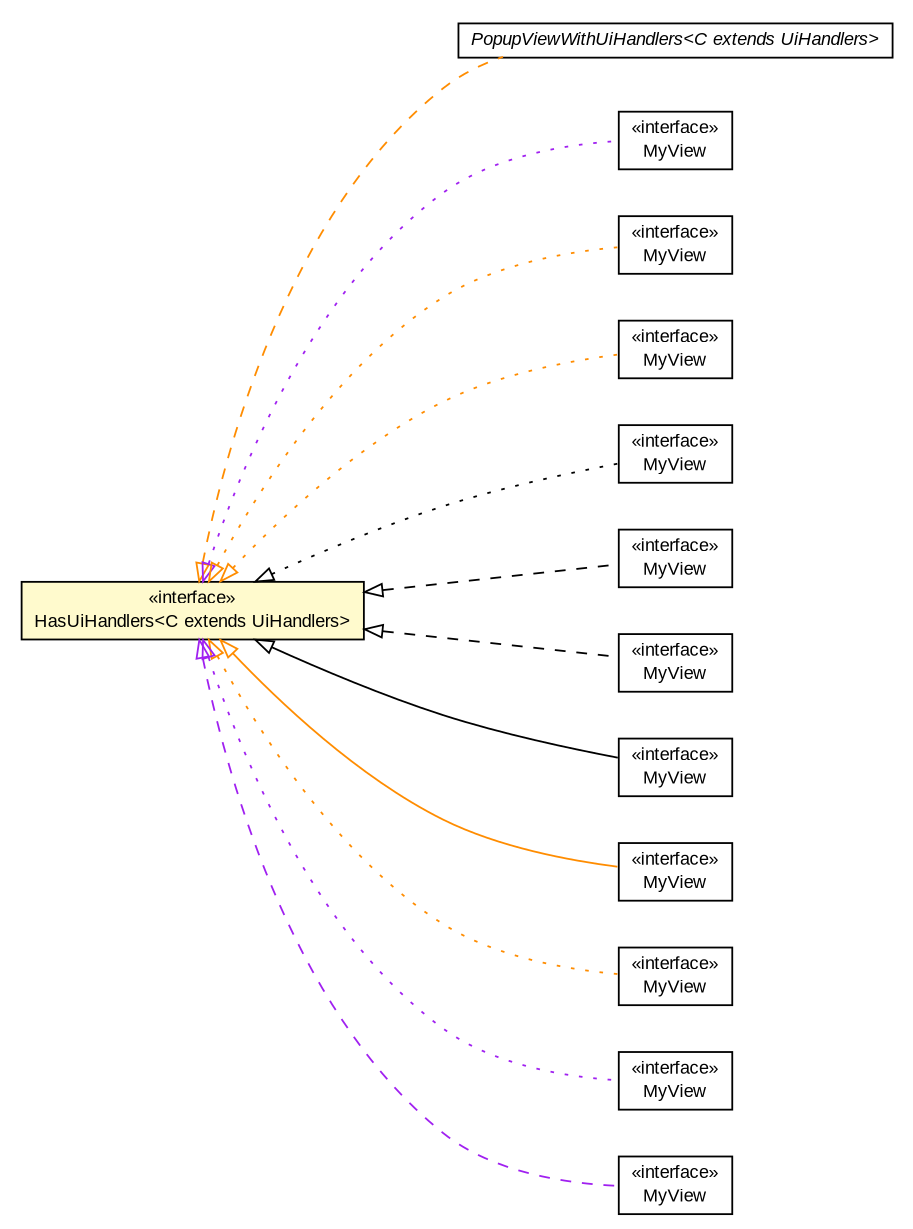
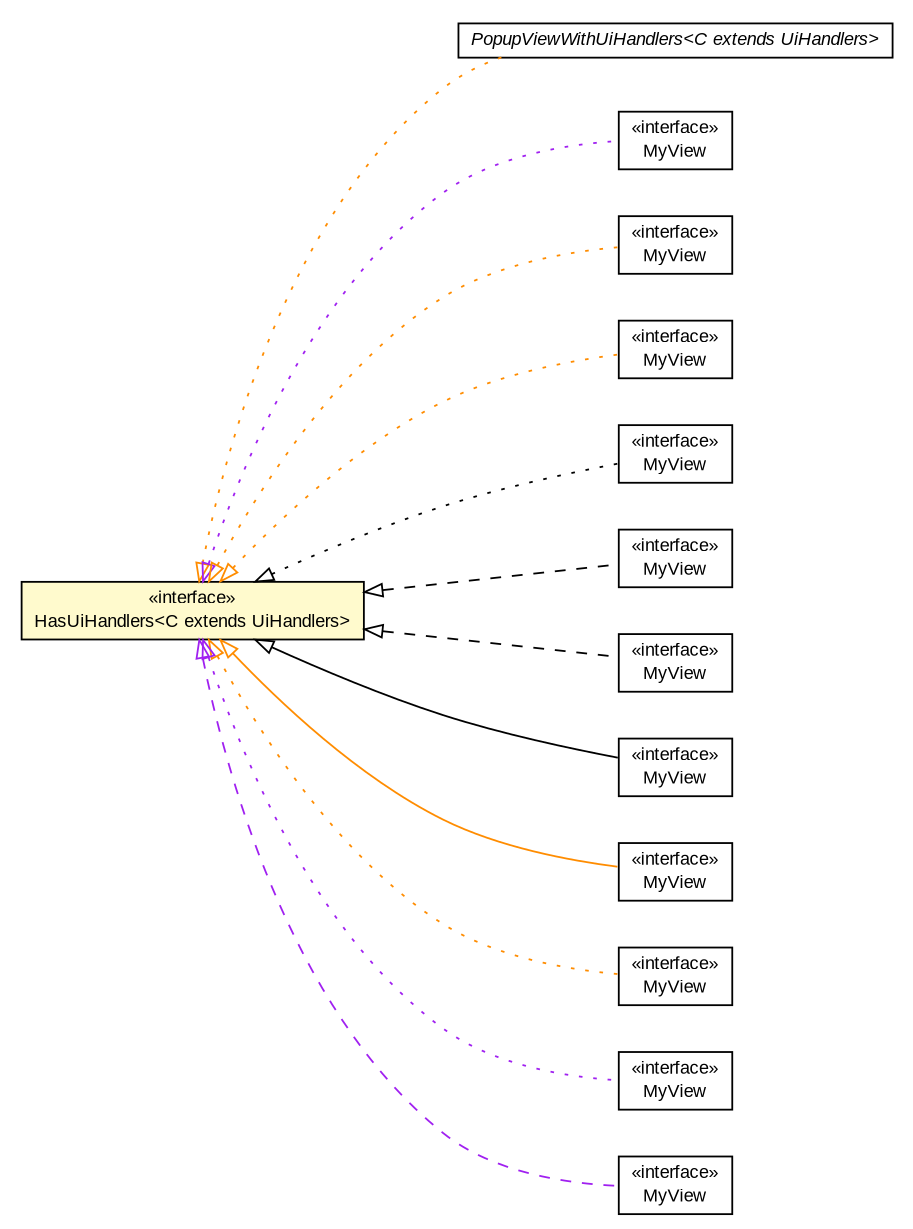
(299, 275) -> (299, 275)
